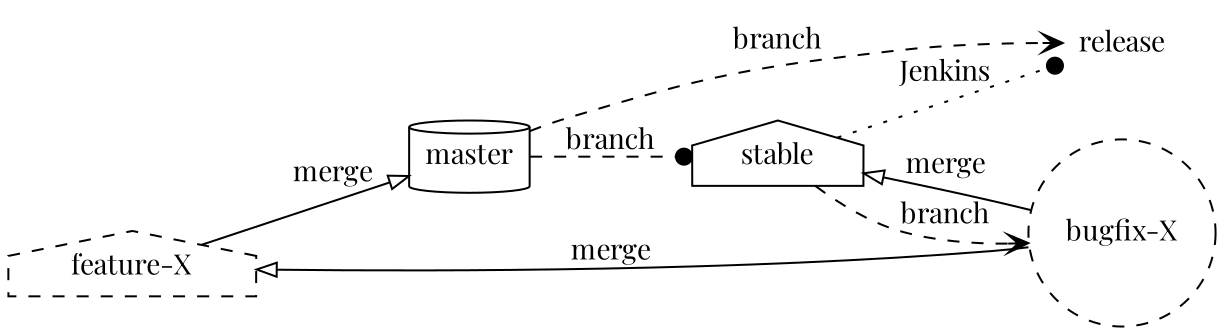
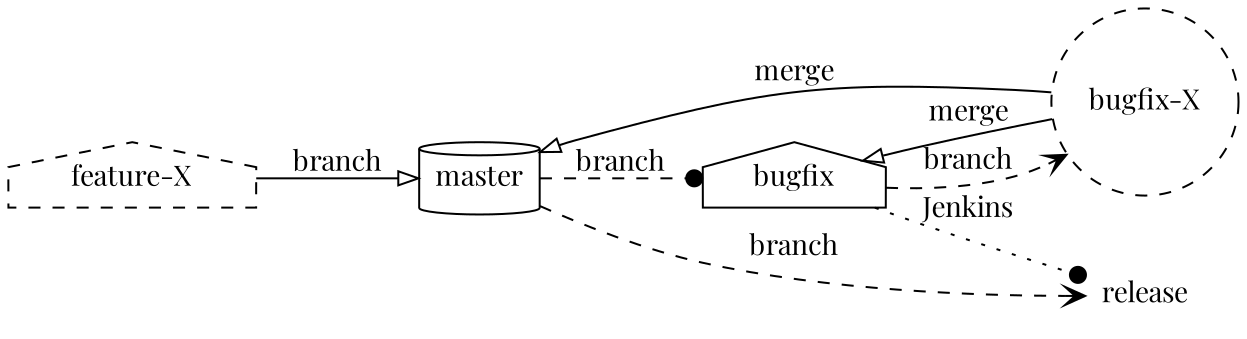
(778, 157) -> (794, 178)
(333, 174) -> (338, 163)
(653, 267) -> (802, 92)
